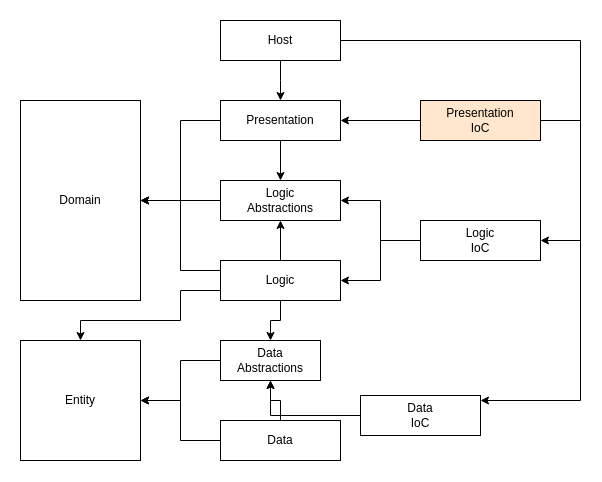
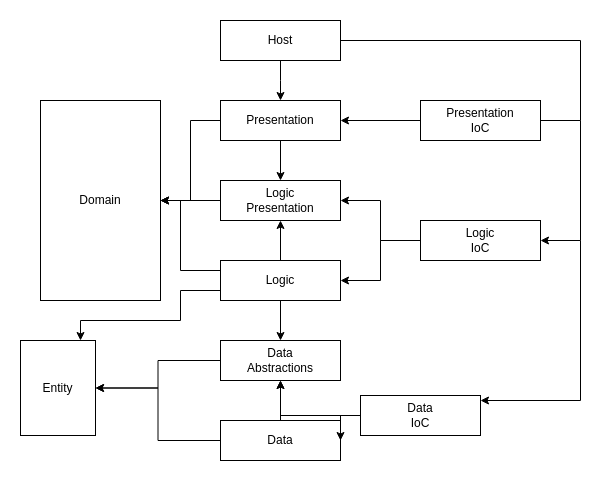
(481, 121) -> (481, 121)
(81, 201) -> (101, 201)
(281, 201) -> (281, 201)
(271, 361) -> (281, 361)
(81, 401) -> (58, 388)
none -> (341, 419)
